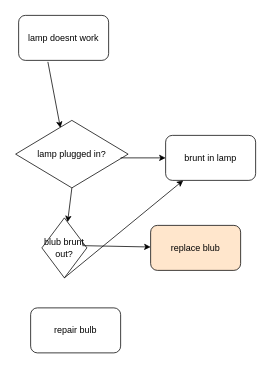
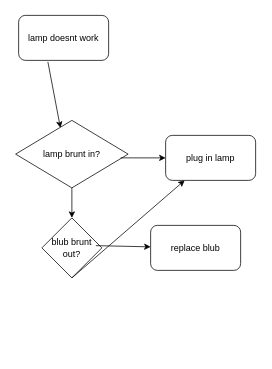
(72, 154) -> (72, 154)
(210, 158) -> (210, 158)
(64, 248) -> (72, 248)
(195, 248) -> (195, 248)
(75, 330) -> none
